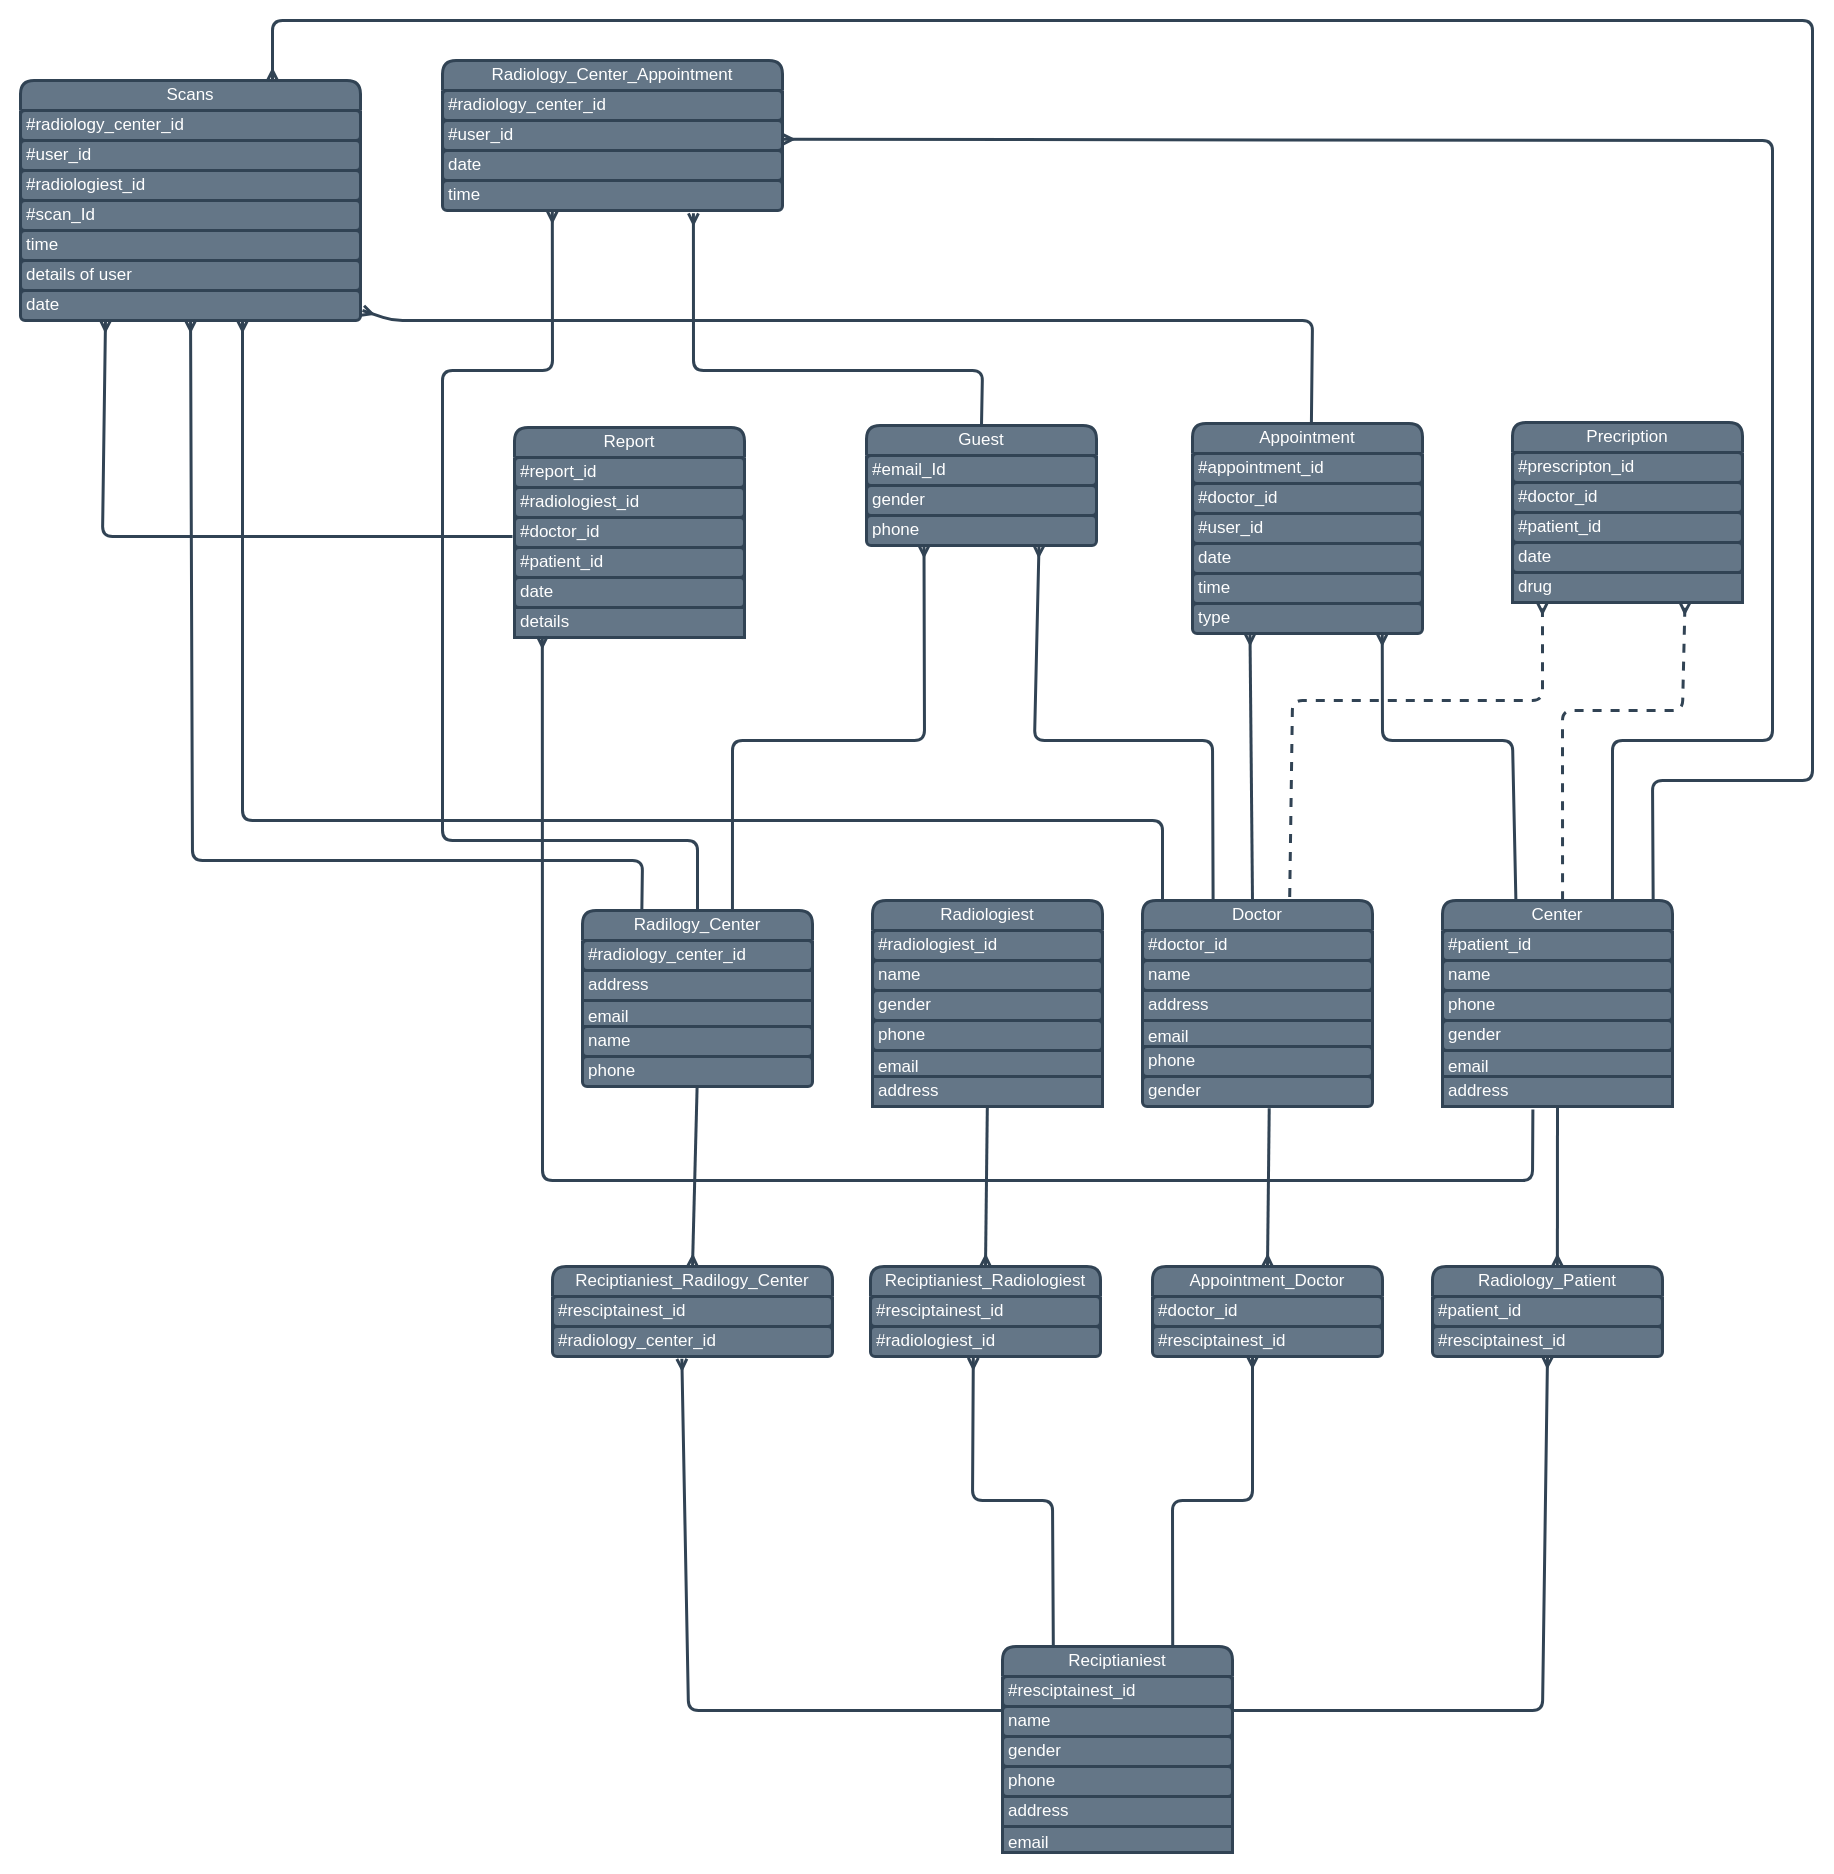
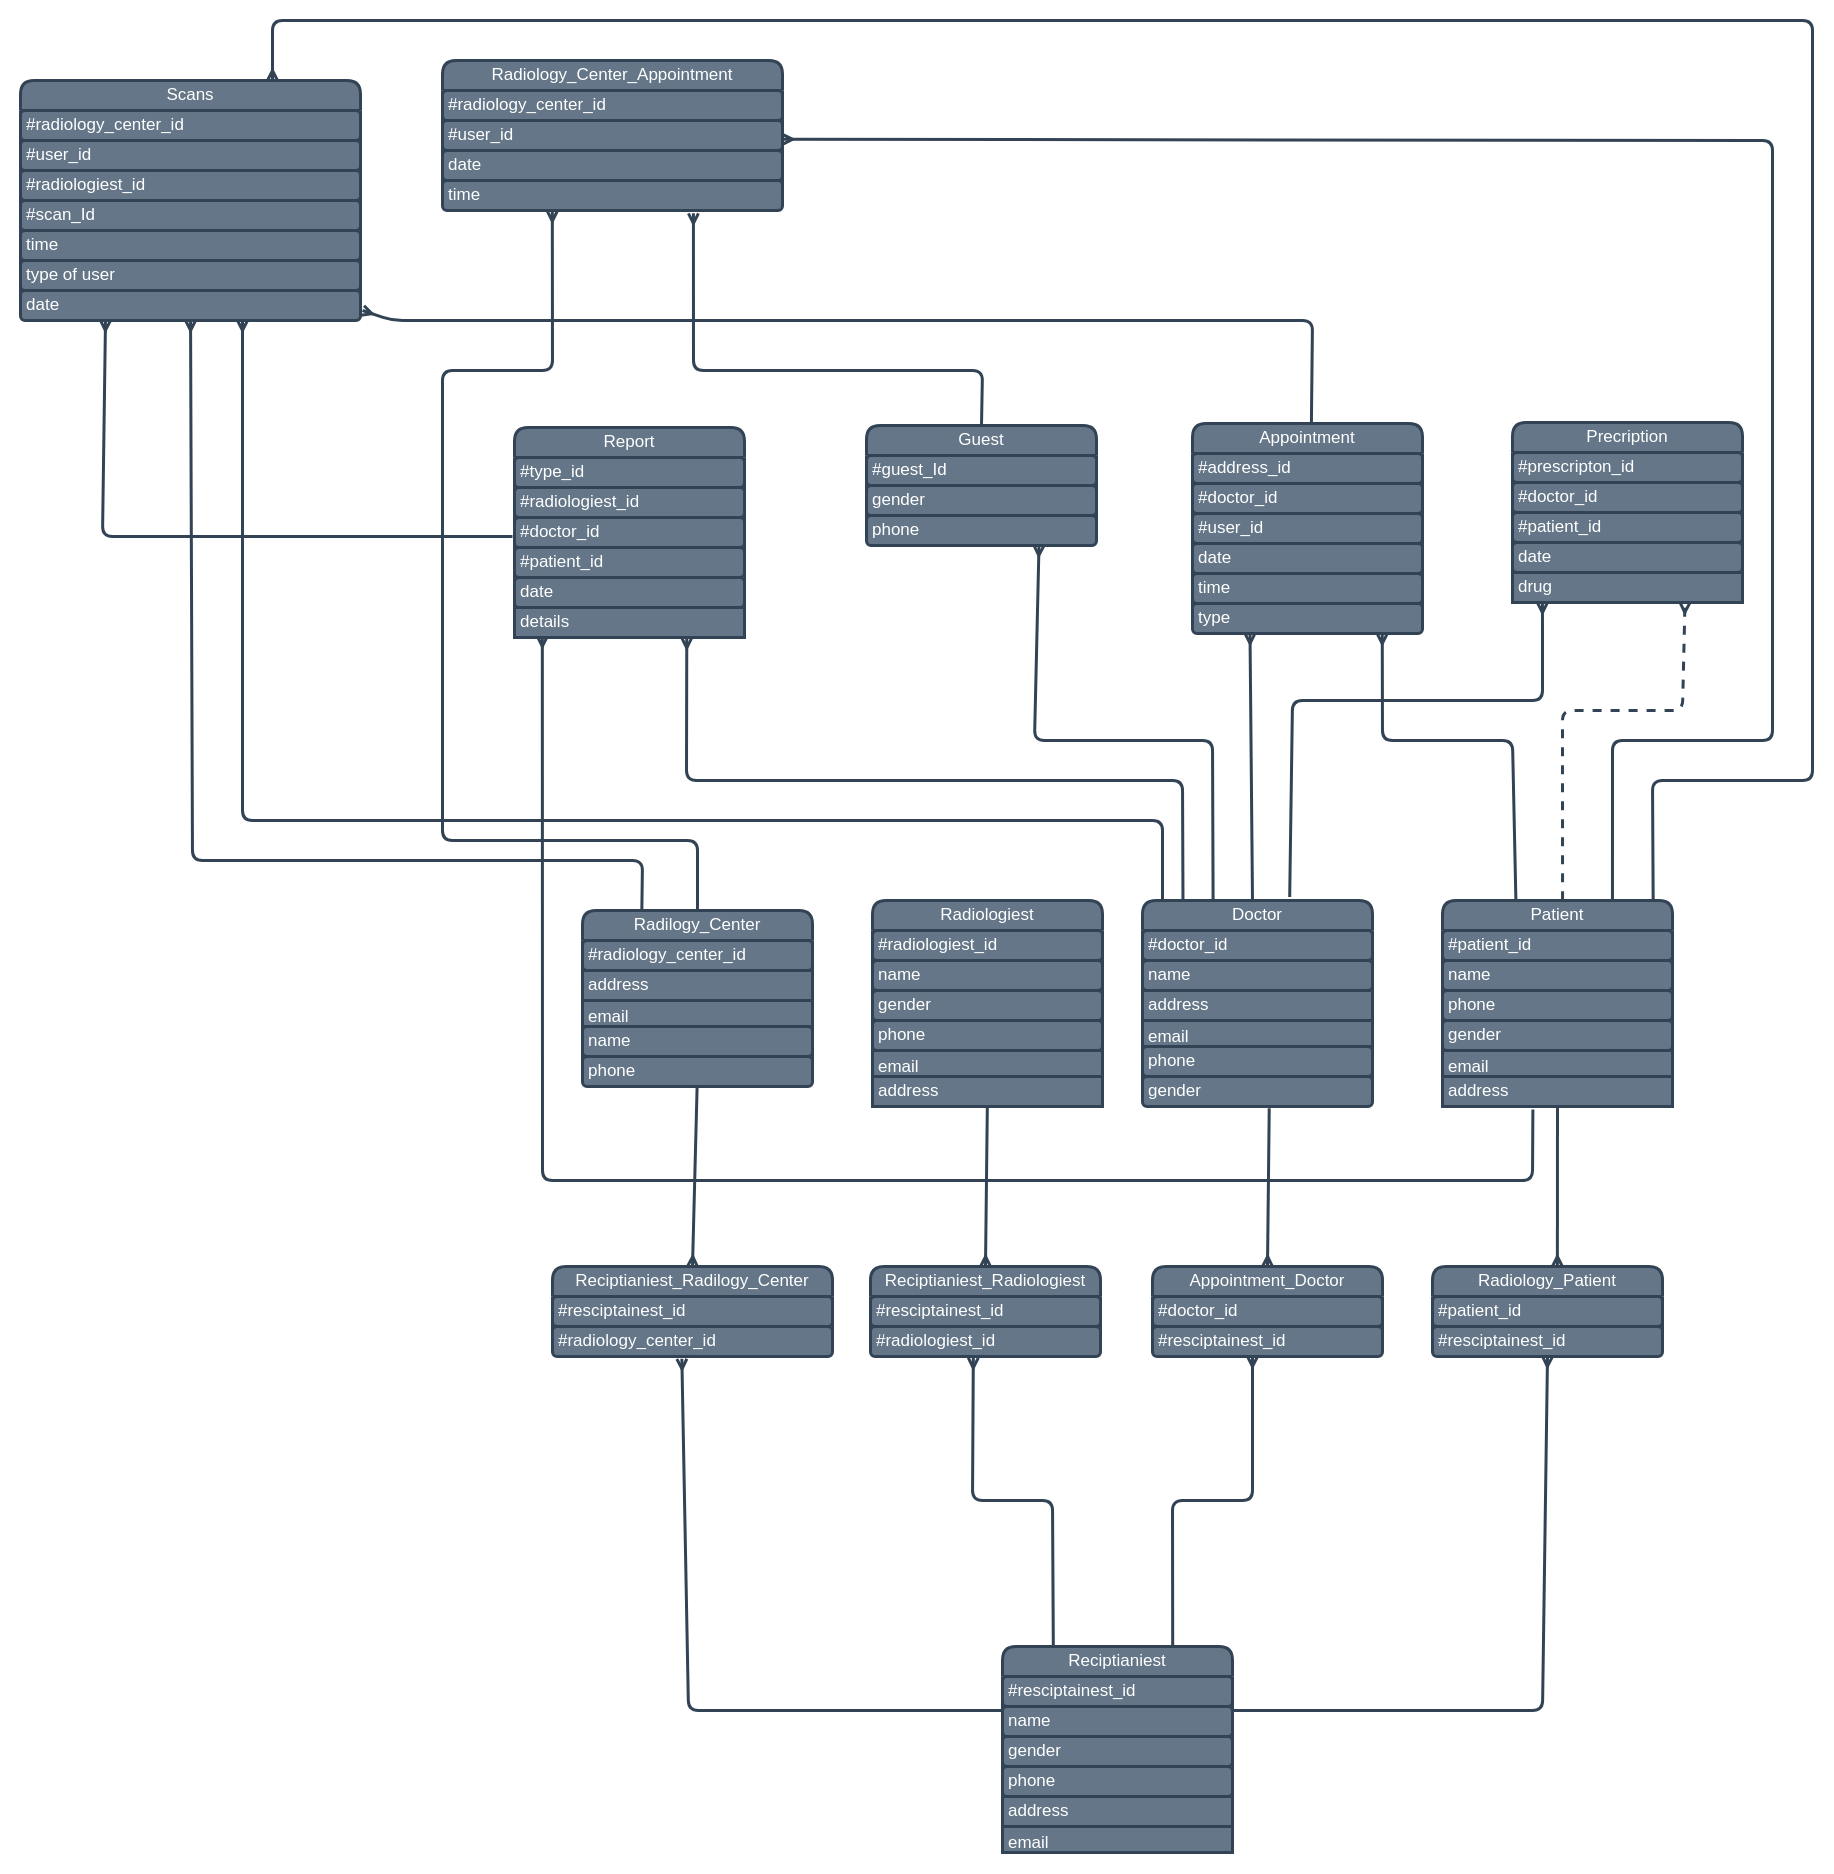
(89, 276) -> (79, 276)
(1265, 469) -> (1249, 469)
(911, 471) -> (915, 471)
(566, 473) -> (556, 473)
(1367, 701) -> (1367, 701)
(840, 741) -> none
none -> (924, 781)
(1558, 916) -> (1558, 916)
